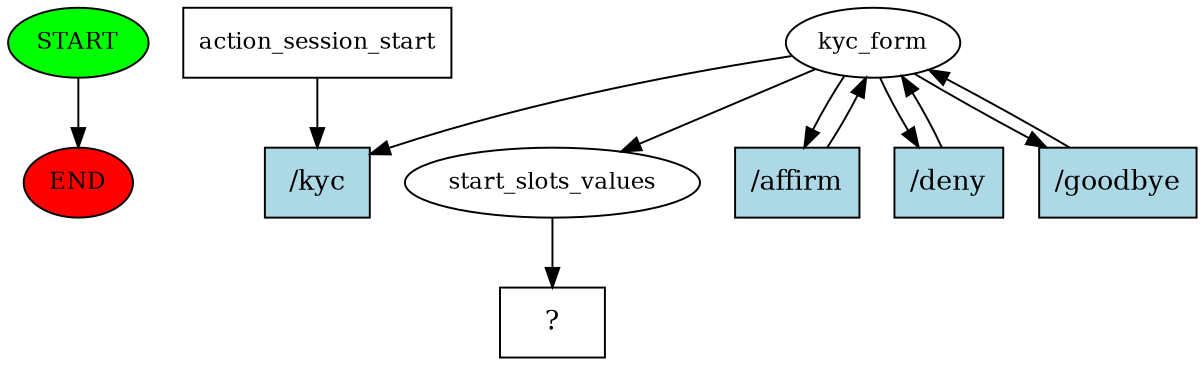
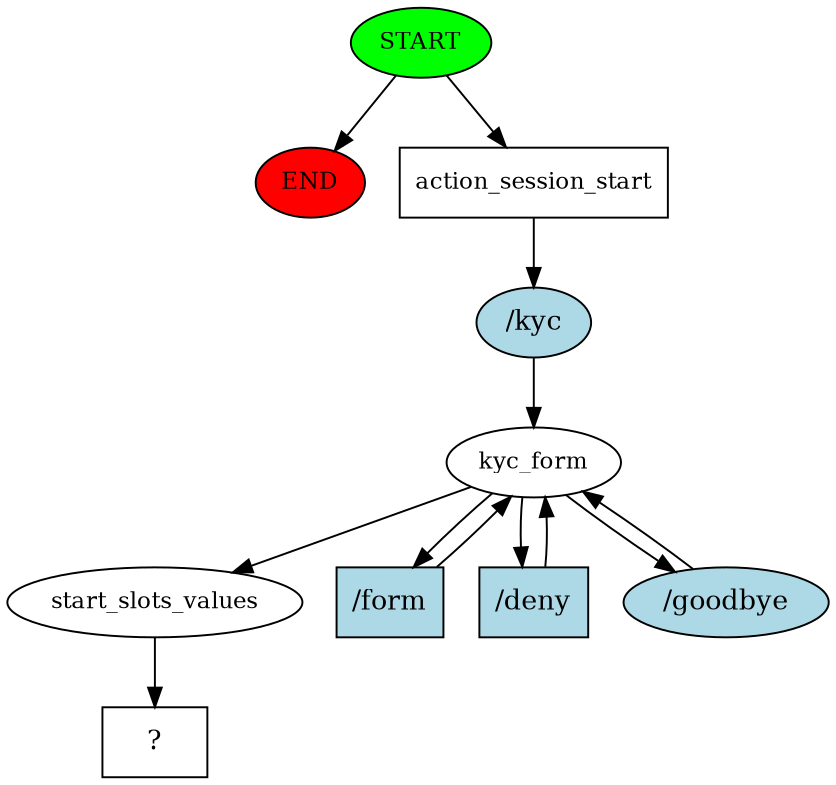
(589, 94) -> (534, 383)
none -> (470, 104)
(317, 183) -> (534, 323)
(797, 183) -> (390, 602)
(1118, 183) -> (726, 602)
